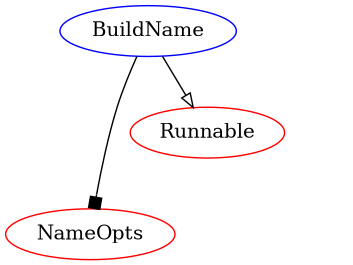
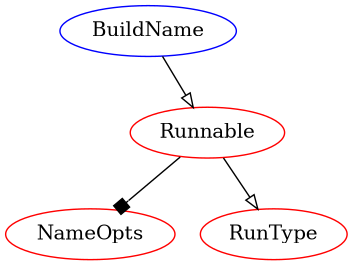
(112, 124) -> (154, 179)
none -> (274, 234)
